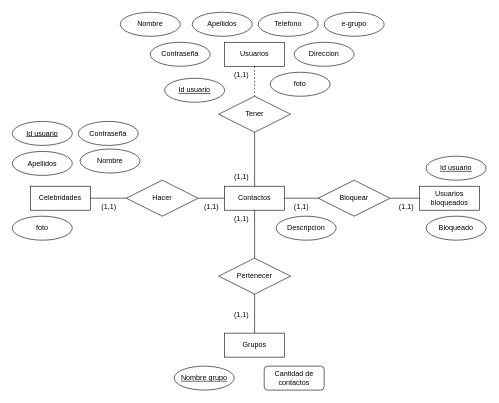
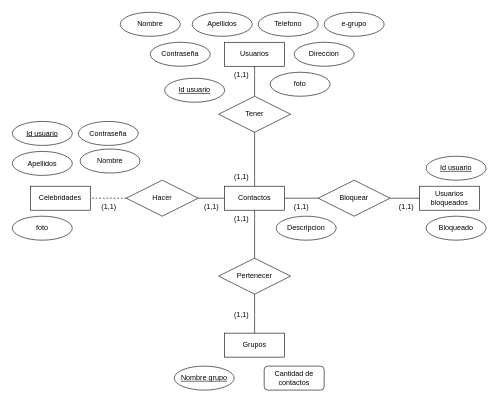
(255, 81) -> (255, 81)
(108, 198) -> (108, 198)
